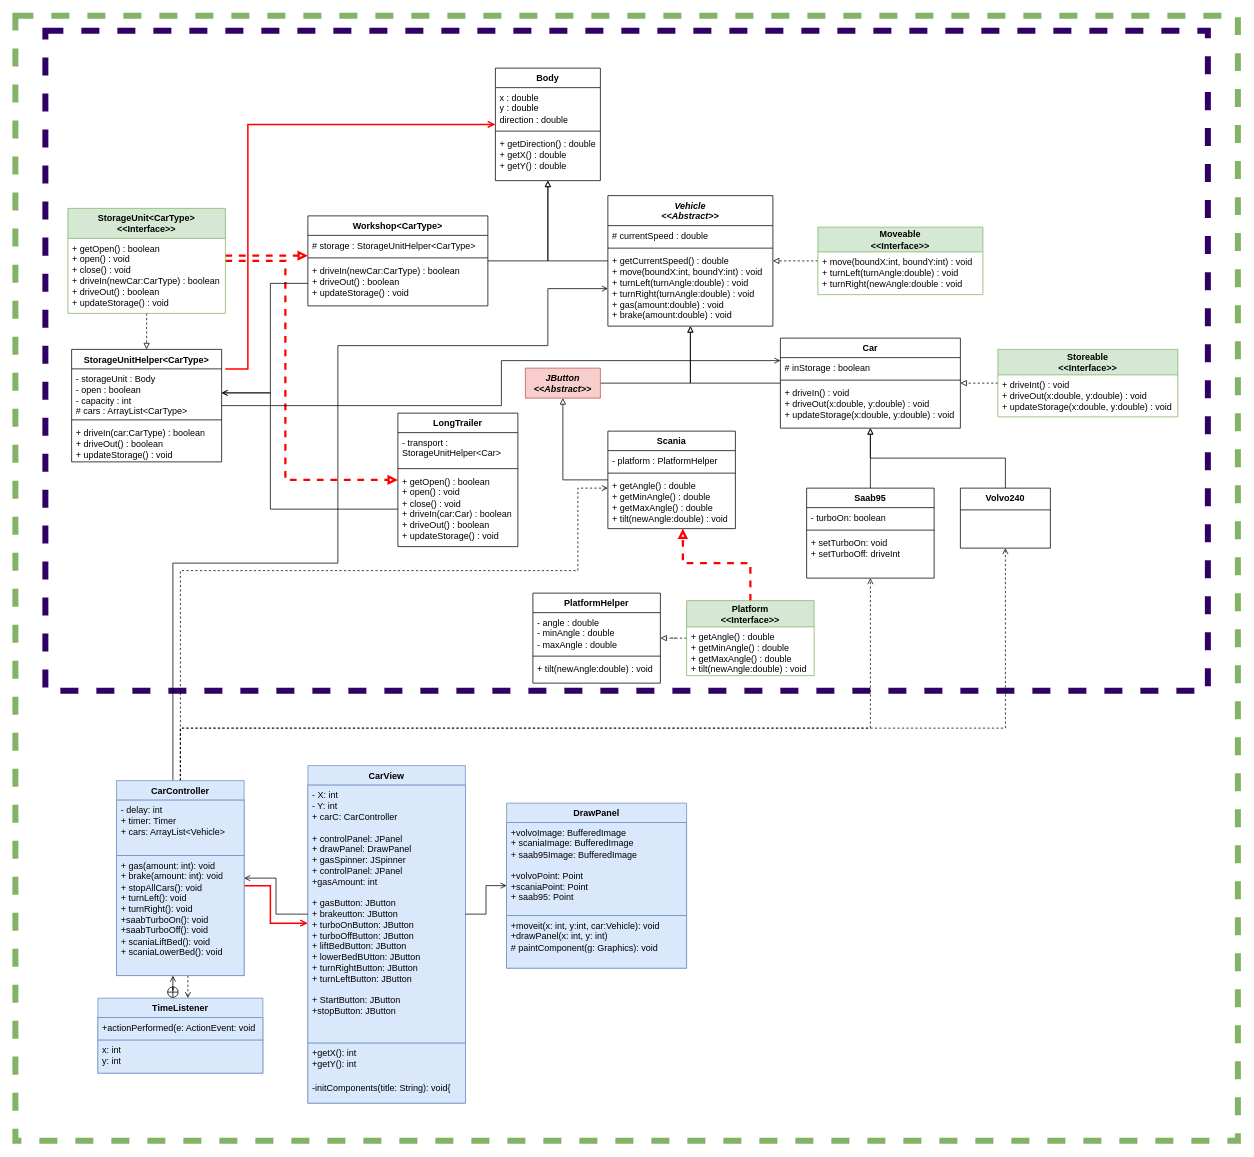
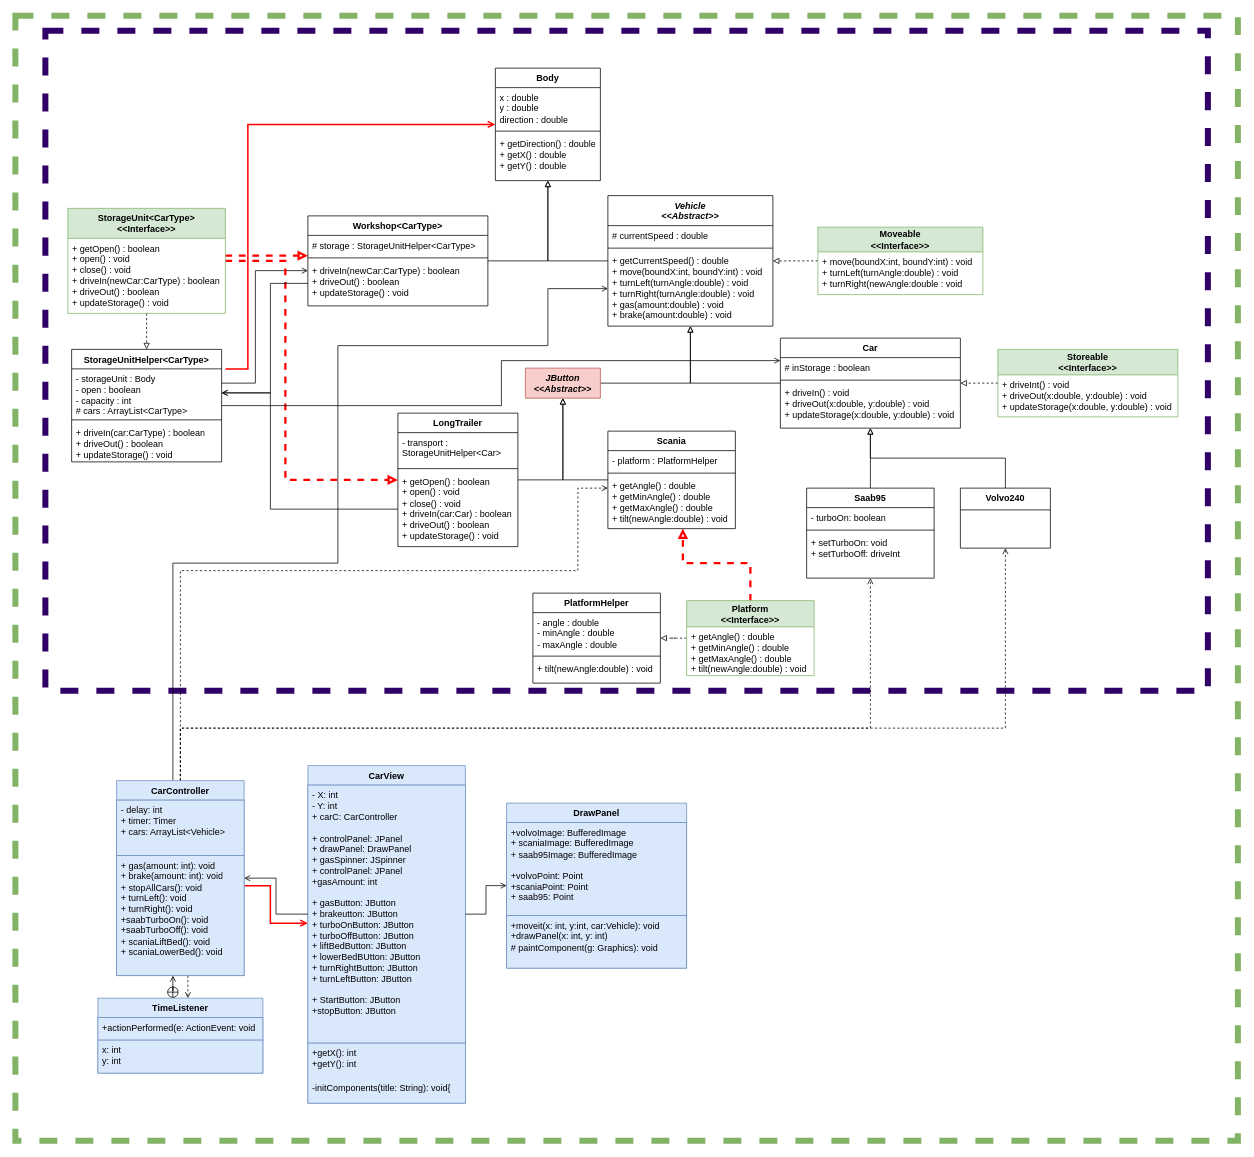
none -> (255, 319)
none -> (540, 480)
